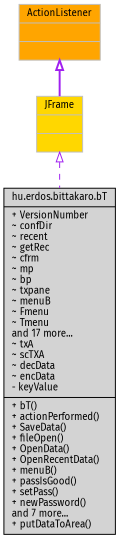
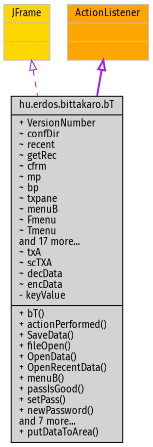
(60, 83) -> (99, 83)
